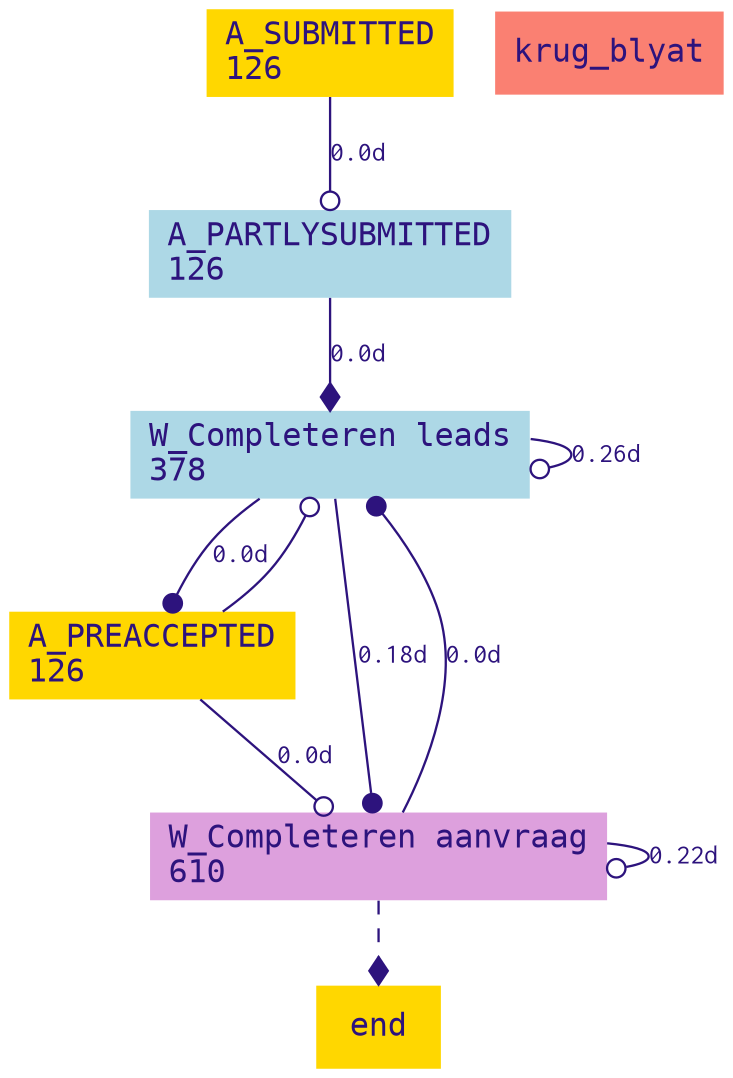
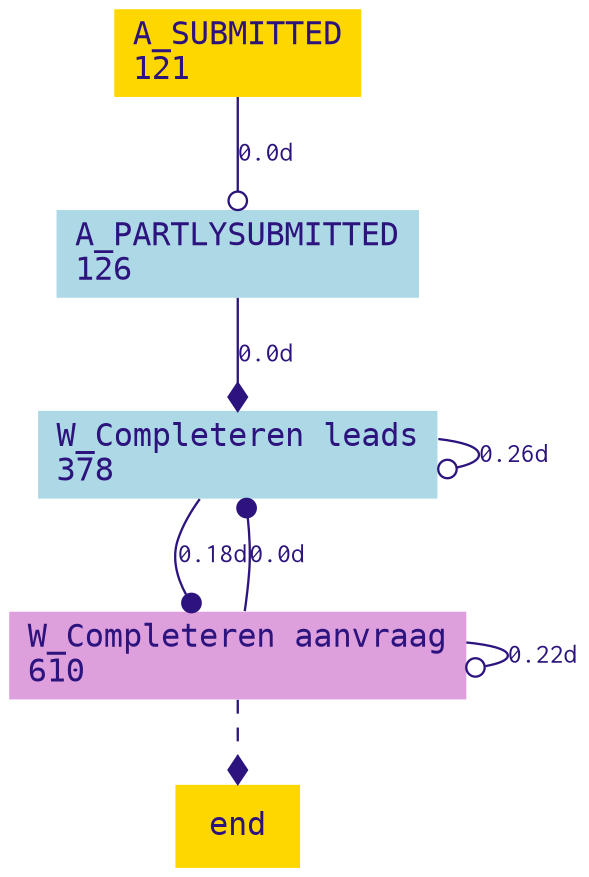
(330, 53) -> (238, 53)
(609, 53) -> none
(152, 656) -> none
